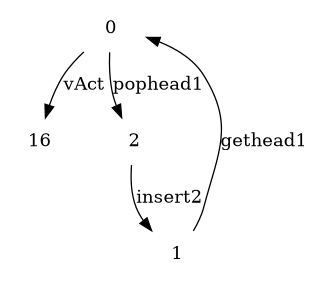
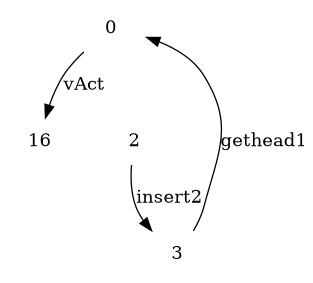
(110, 79) -> none
(178, 254) -> (178, 254)
